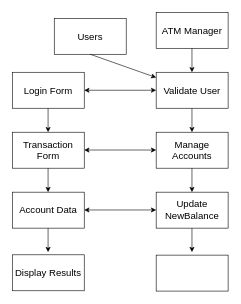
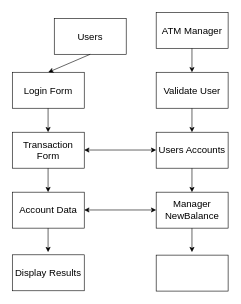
(122, 65) -> (71, 63)
(150, 90) -> none
(192, 150) -> (192, 150)
(192, 210) -> (192, 210)
